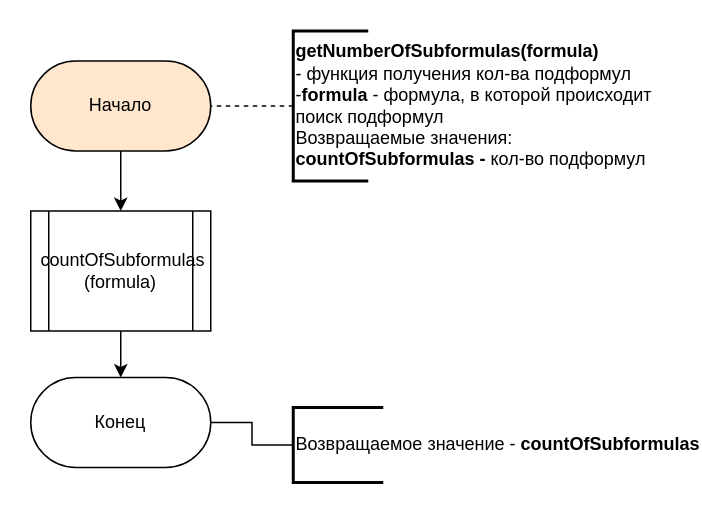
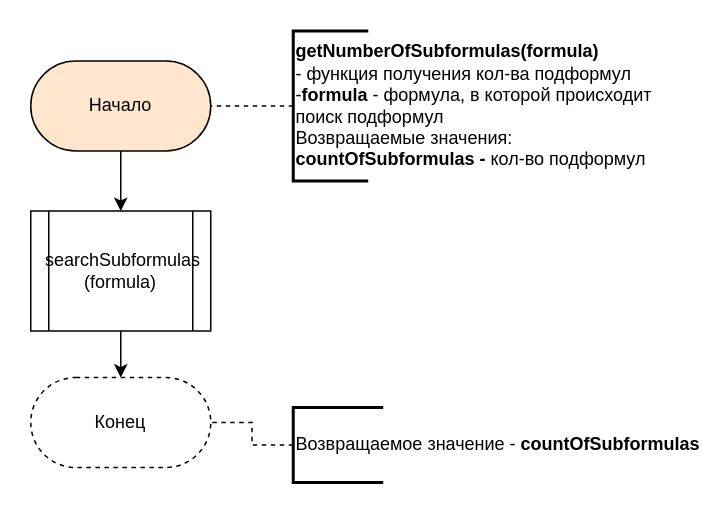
(121, 271) -> (121, 271)
(121, 422) -> (121, 422)
(252, 432) -> (252, 432)
